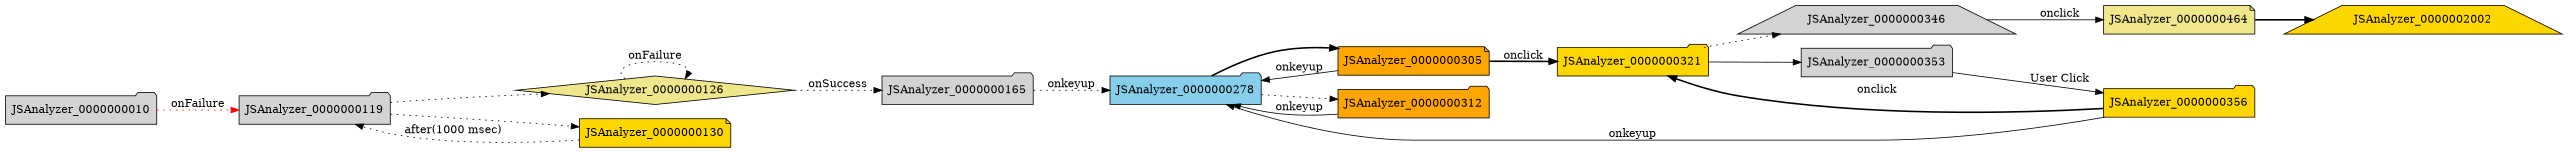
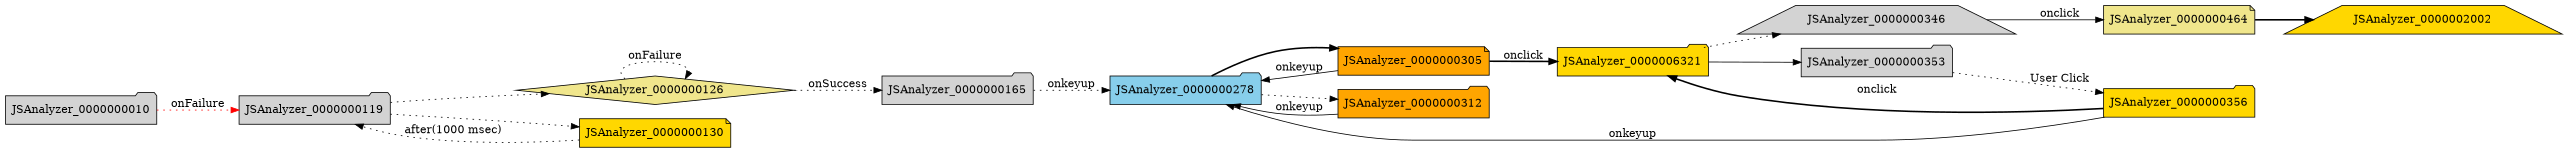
(1633, 62) -> (1633, 62)
(2024, 82) -> (2024, 82)
